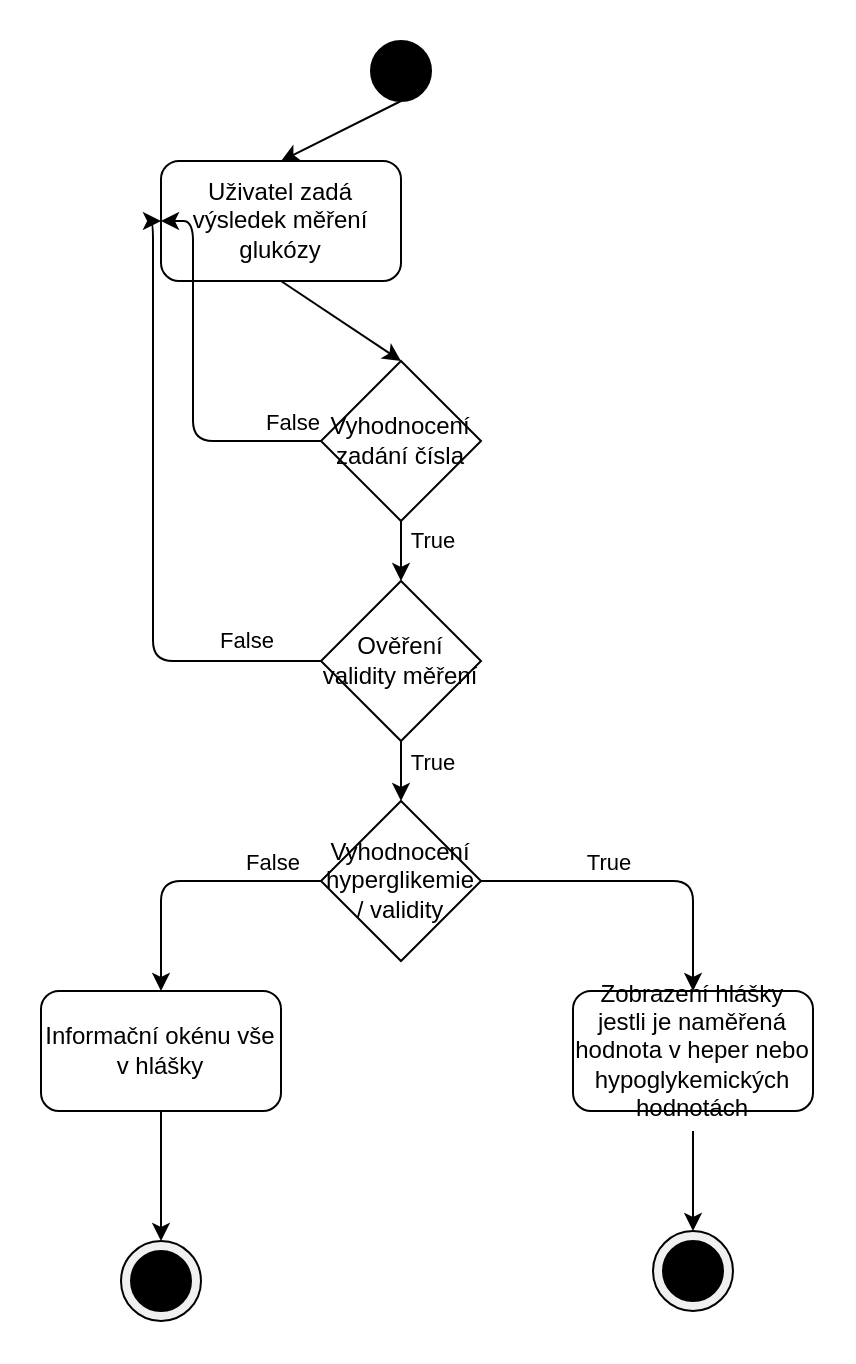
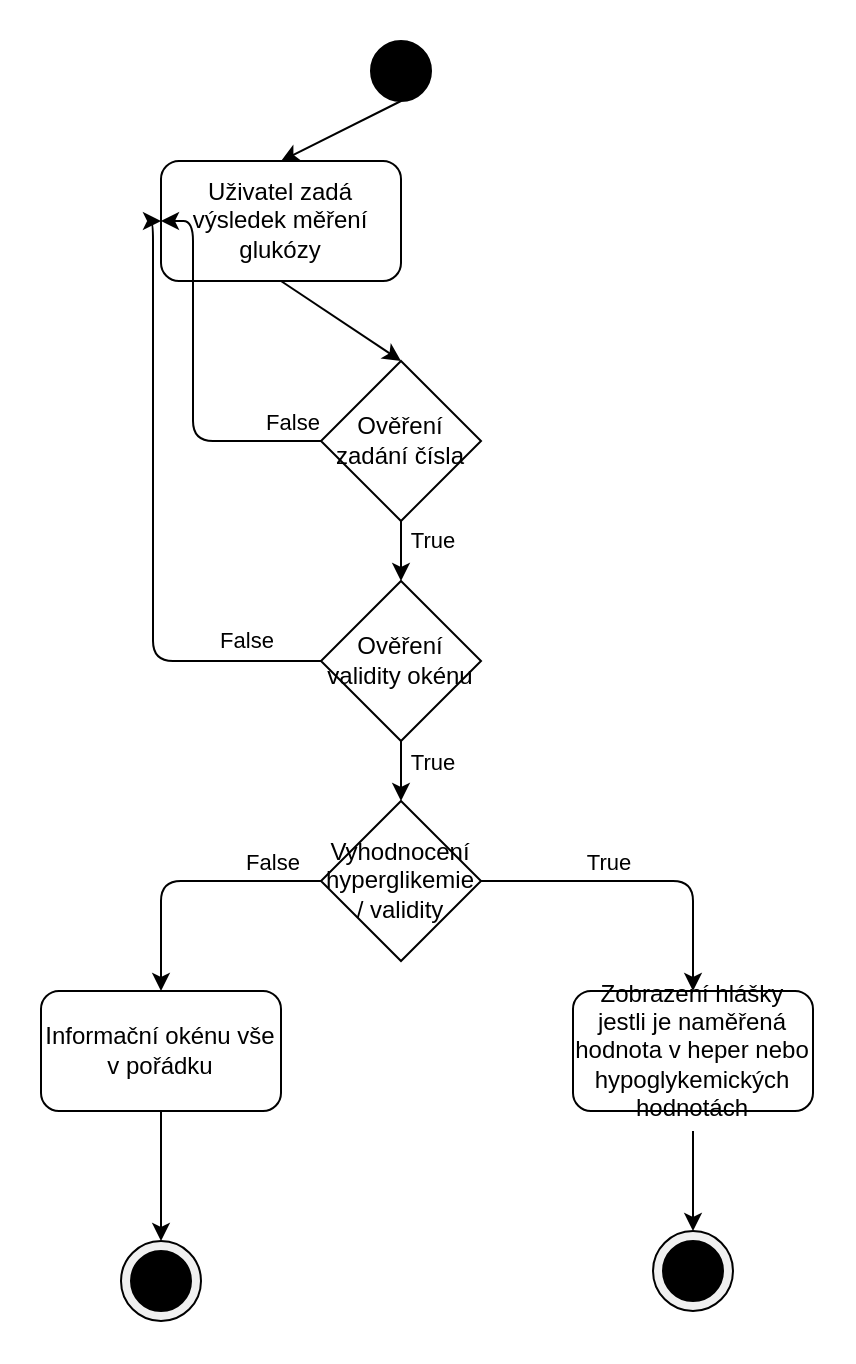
(401, 441) -> (401, 441)
(401, 661) -> (401, 661)
(161, 1051) -> (161, 1051)
